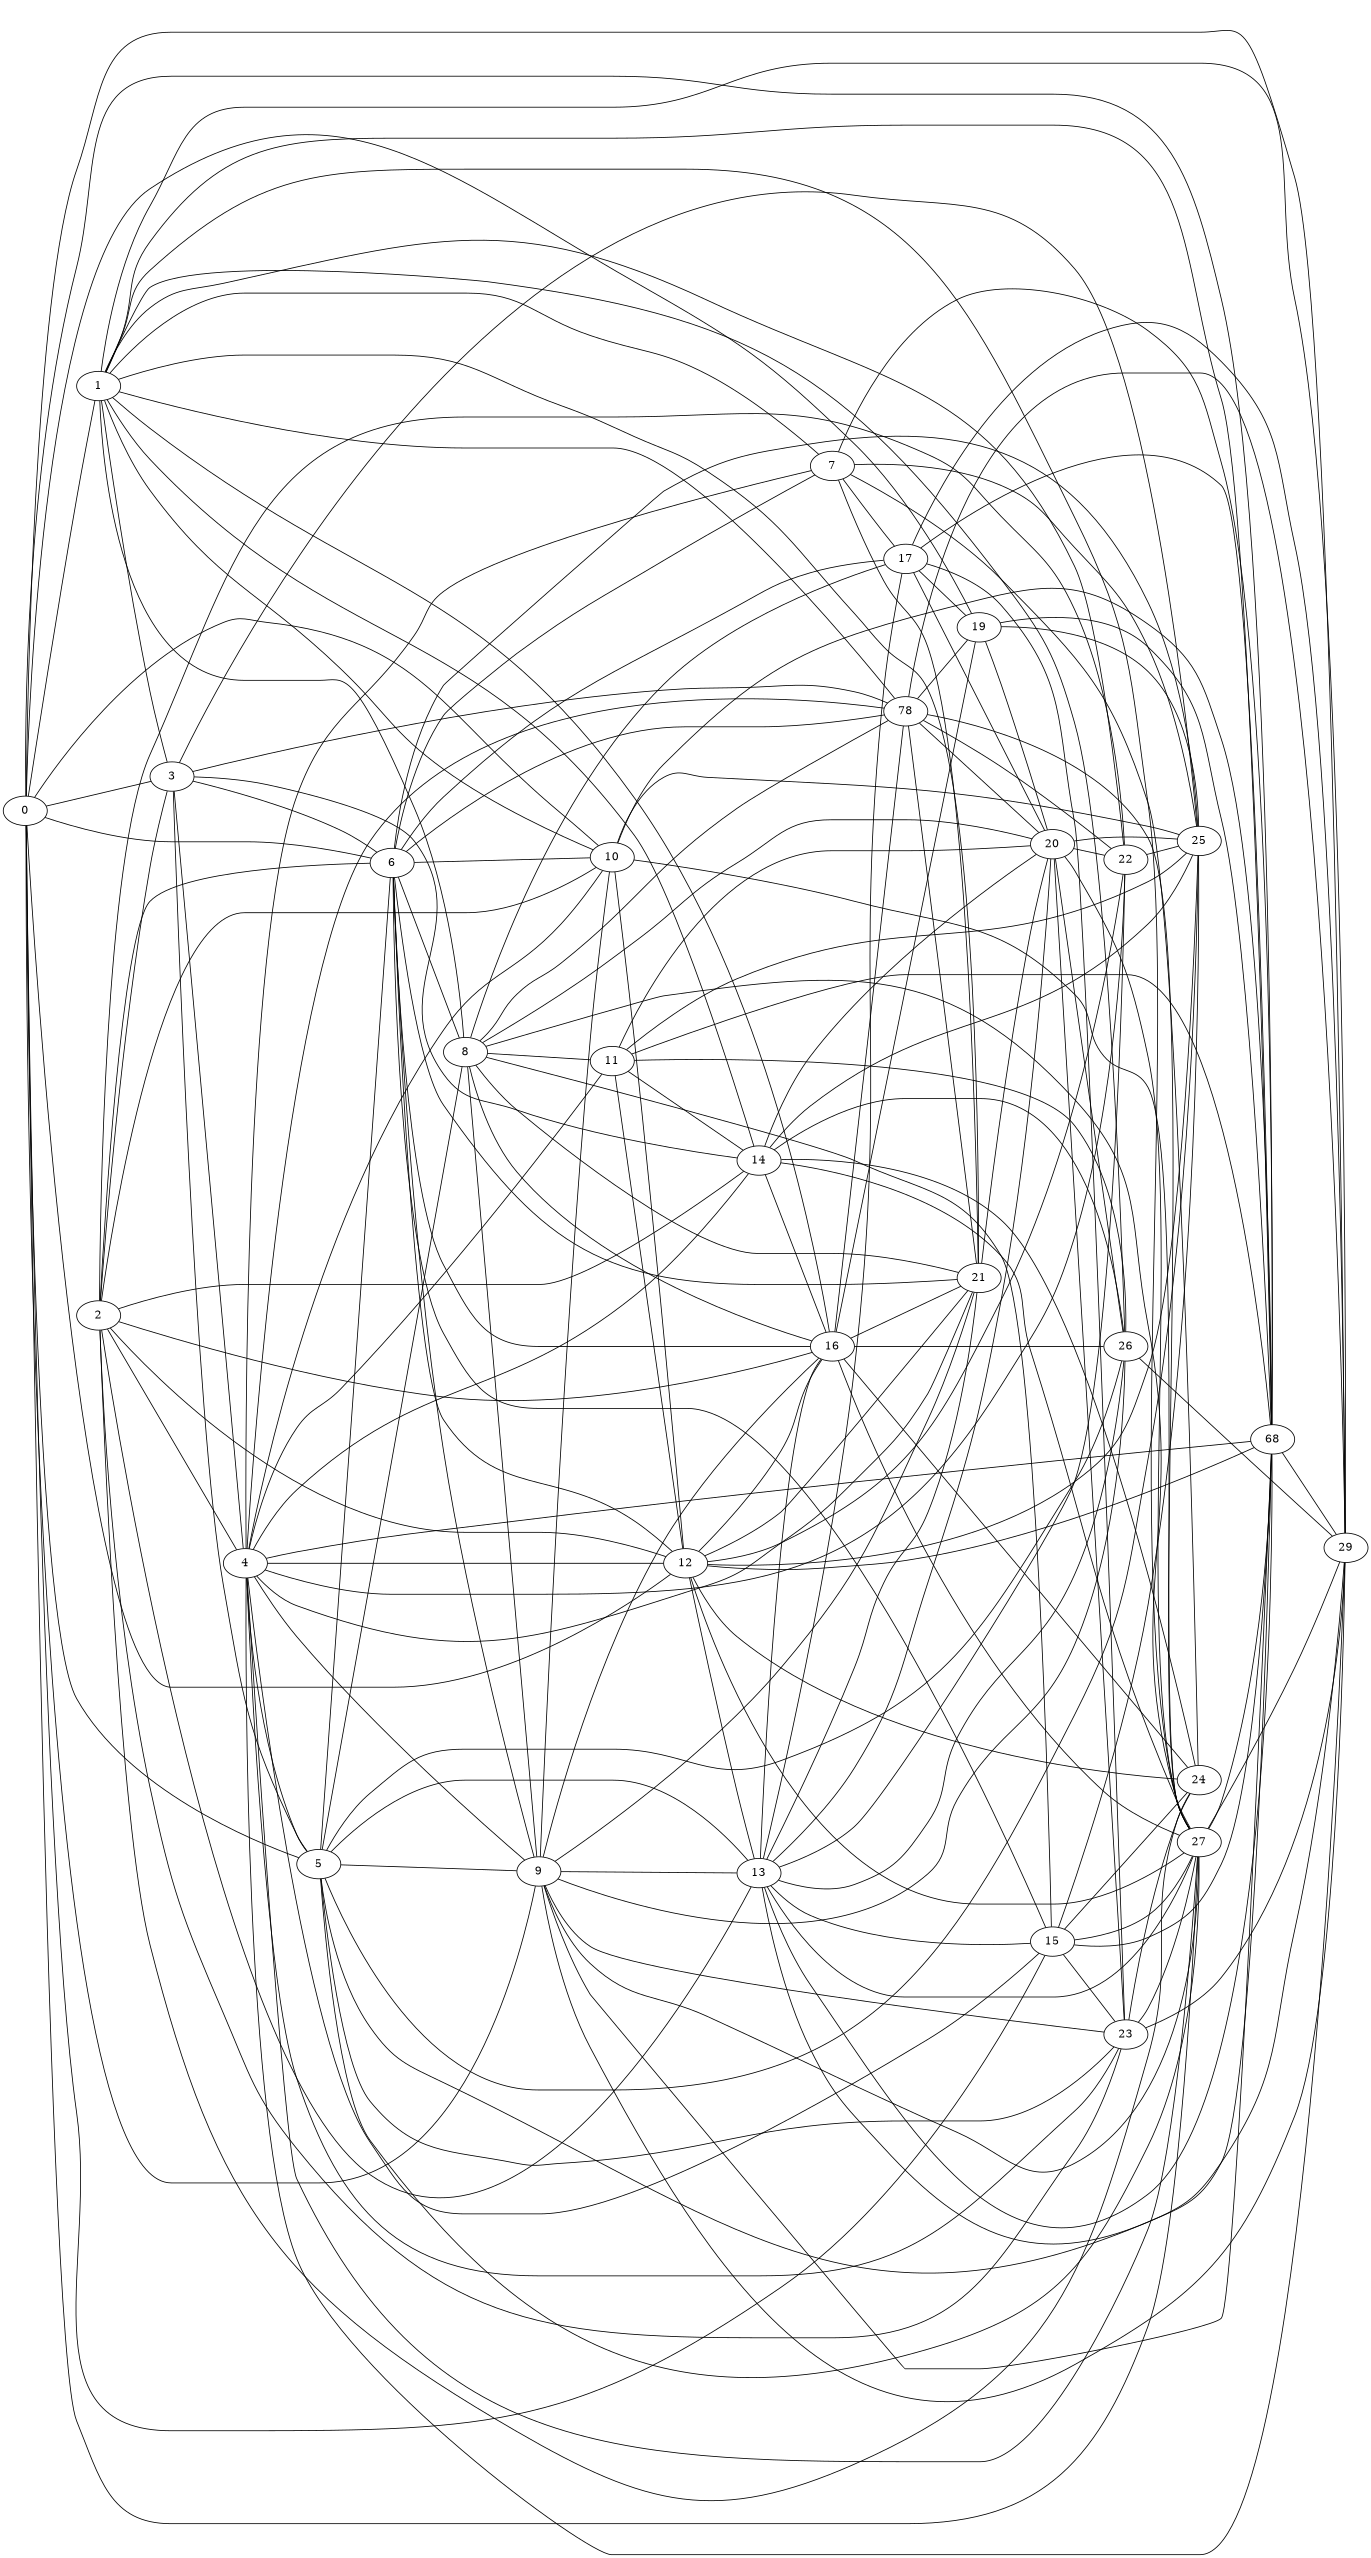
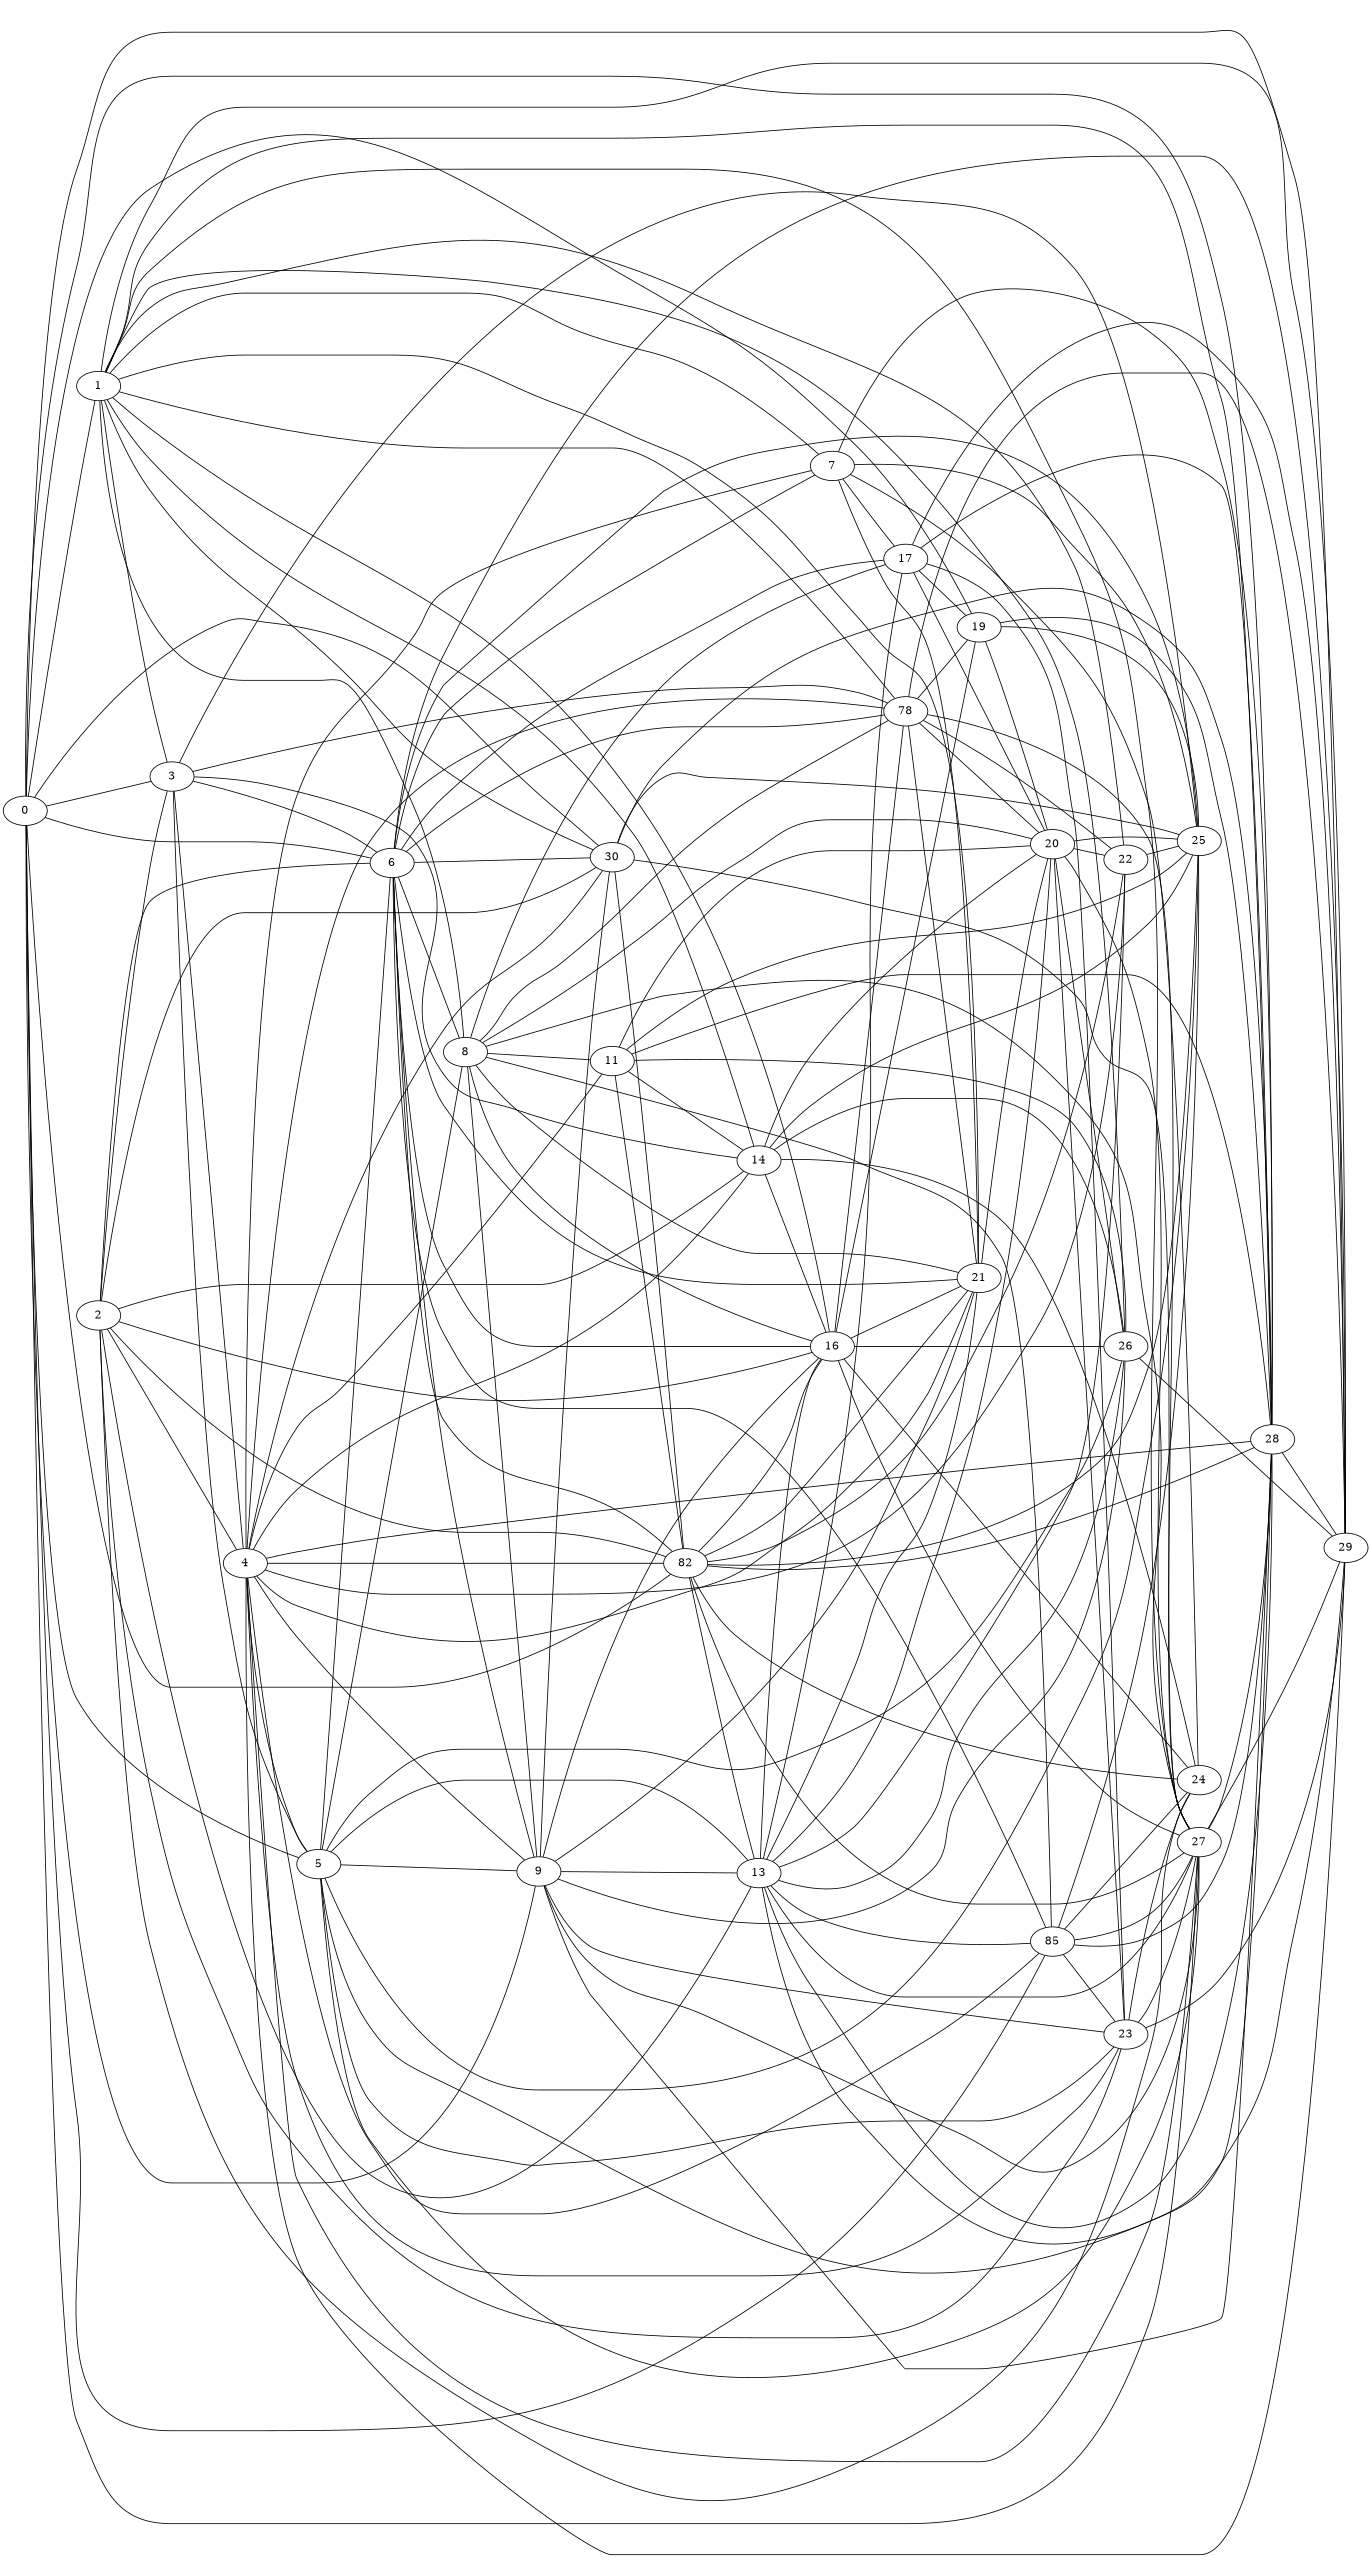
(453, 418) -> none
(612, 857) -> (612, 857)
(1054, 1427) -> none
(1273, 1439) -> (1273, 1439)
(686, 1563) -> (686, 1563)
(1053, 1942) -> (1053, 1942)
(1067, 2368) -> (1258, 247)
